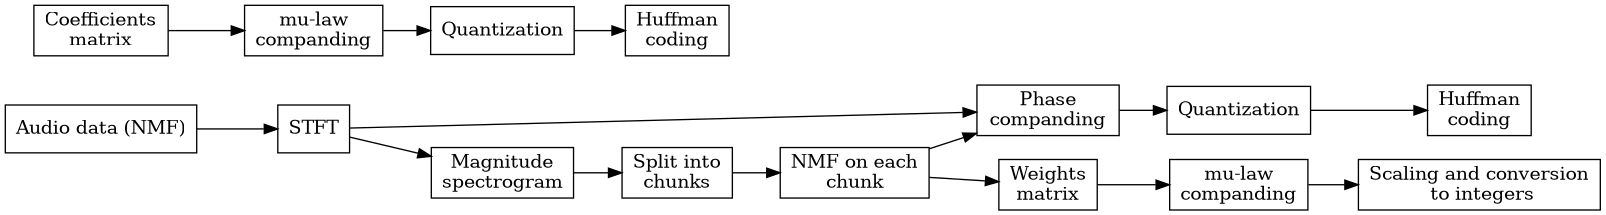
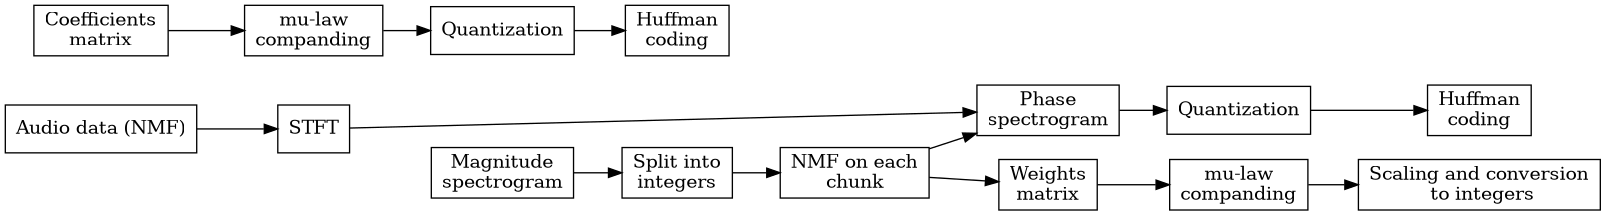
(1048, 110) -> (1048, 110)
(384, 145) -> none
(677, 173) -> (677, 173)
